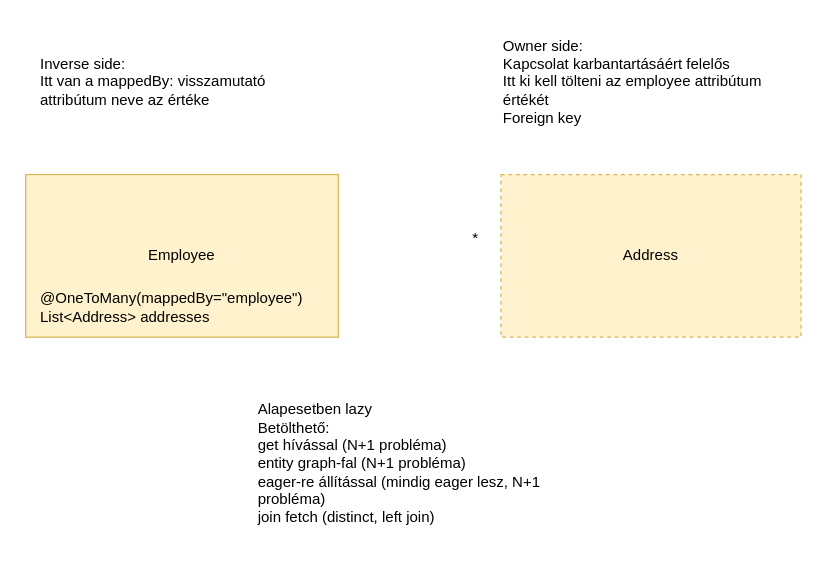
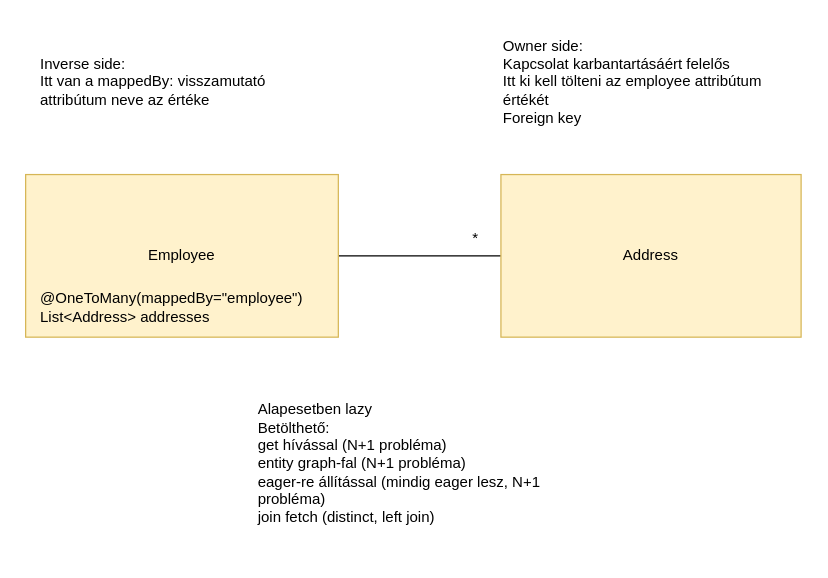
none -> (419, 256)
(651, 256) -> (651, 256)
